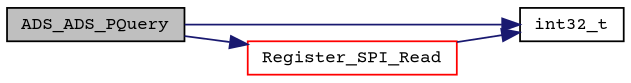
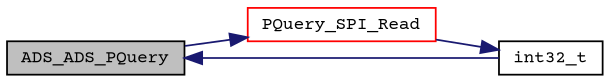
(343, 25) -> (351, 58)
(352, 58) -> (342, 25)
